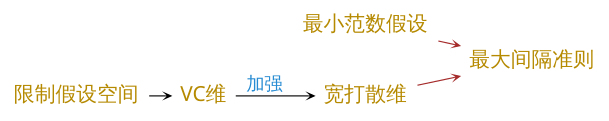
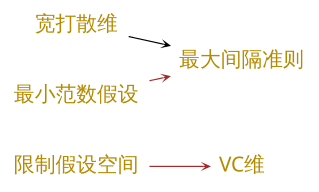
(436, 81) -> (146, 40)
(157, 96) -> (177, 166)
(272, 96) -> none
